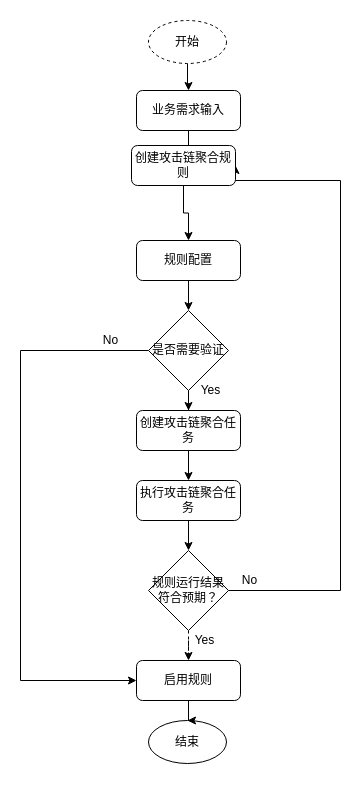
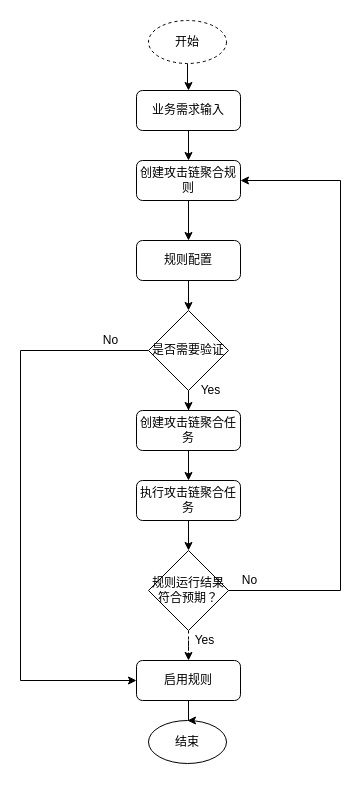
(184, 166) -> (189, 181)
